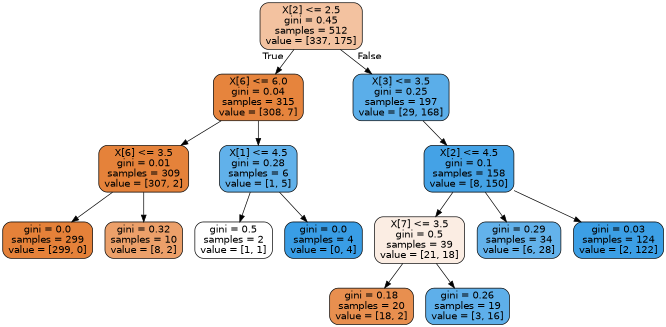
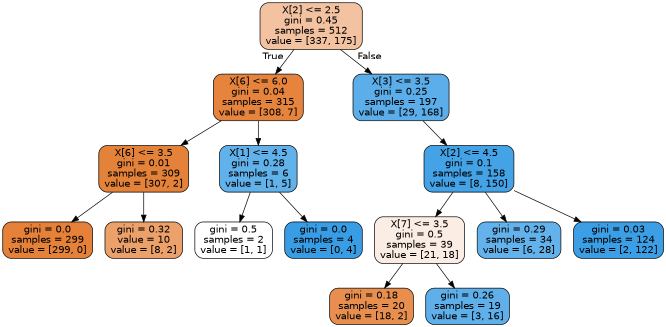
(144, 240) -> (144, 240)
